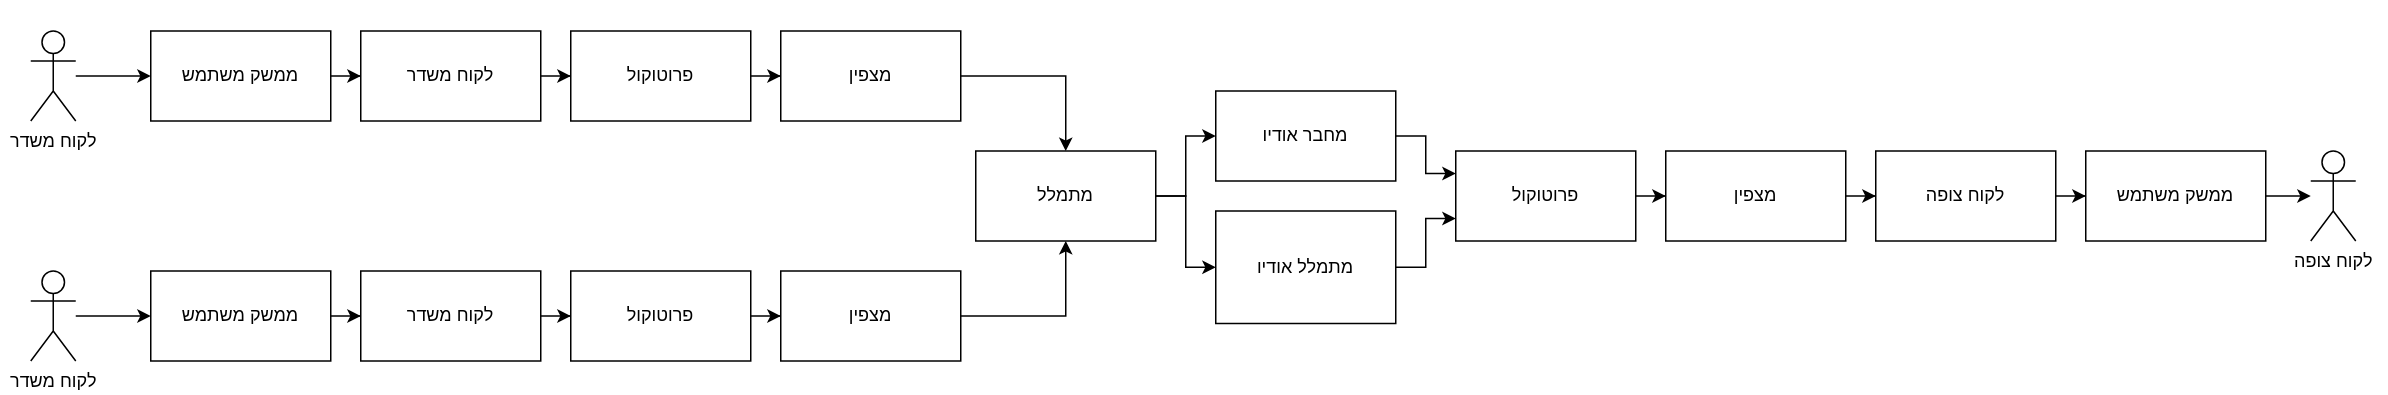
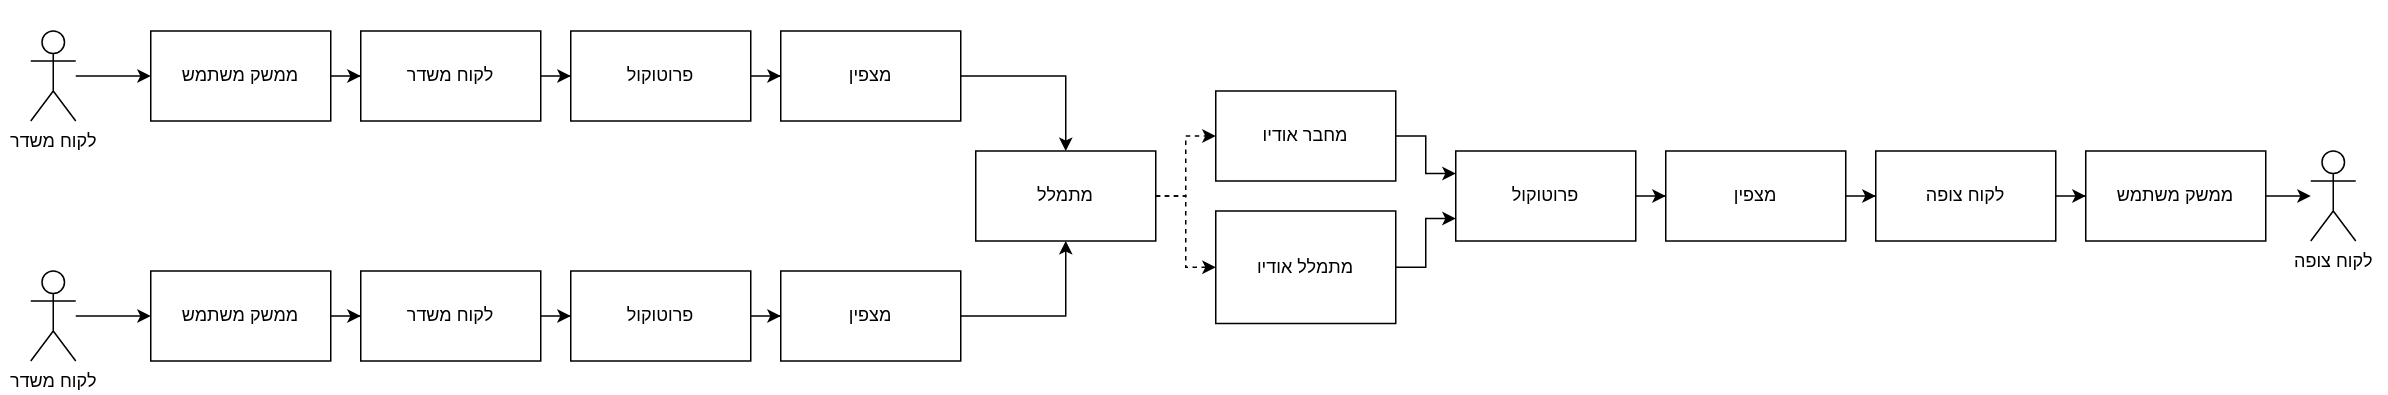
(1186, 156) -> (1186, 156)
(1186, 239) -> (1186, 239)
